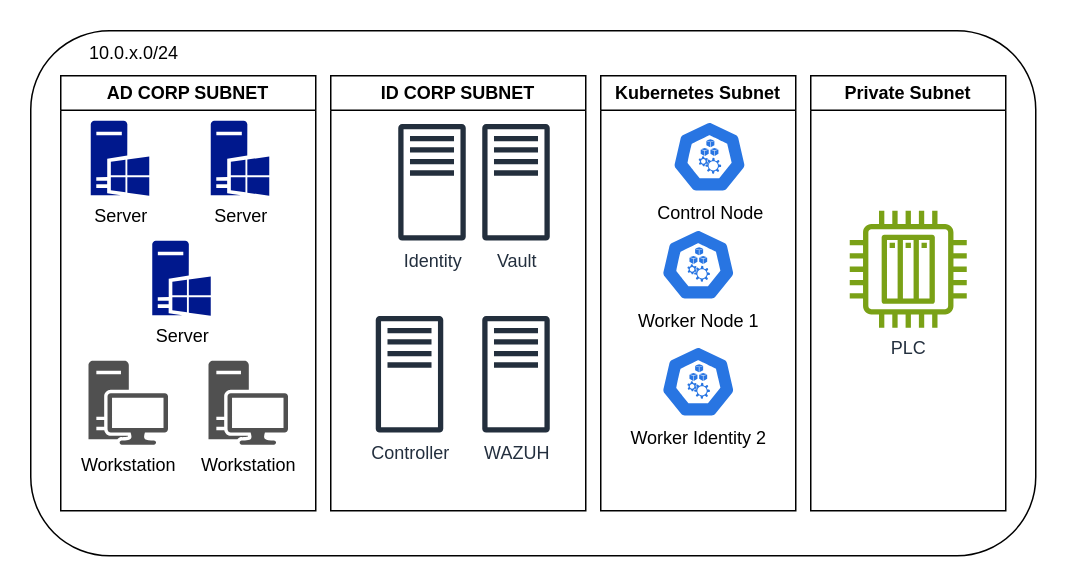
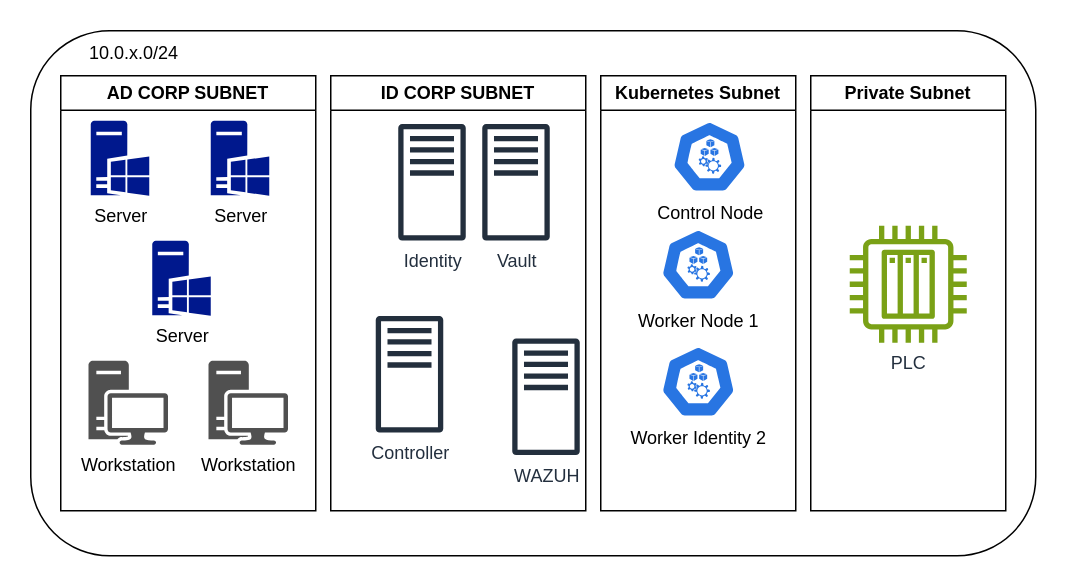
(908, 269) -> (908, 284)
(516, 374) -> (546, 397)
